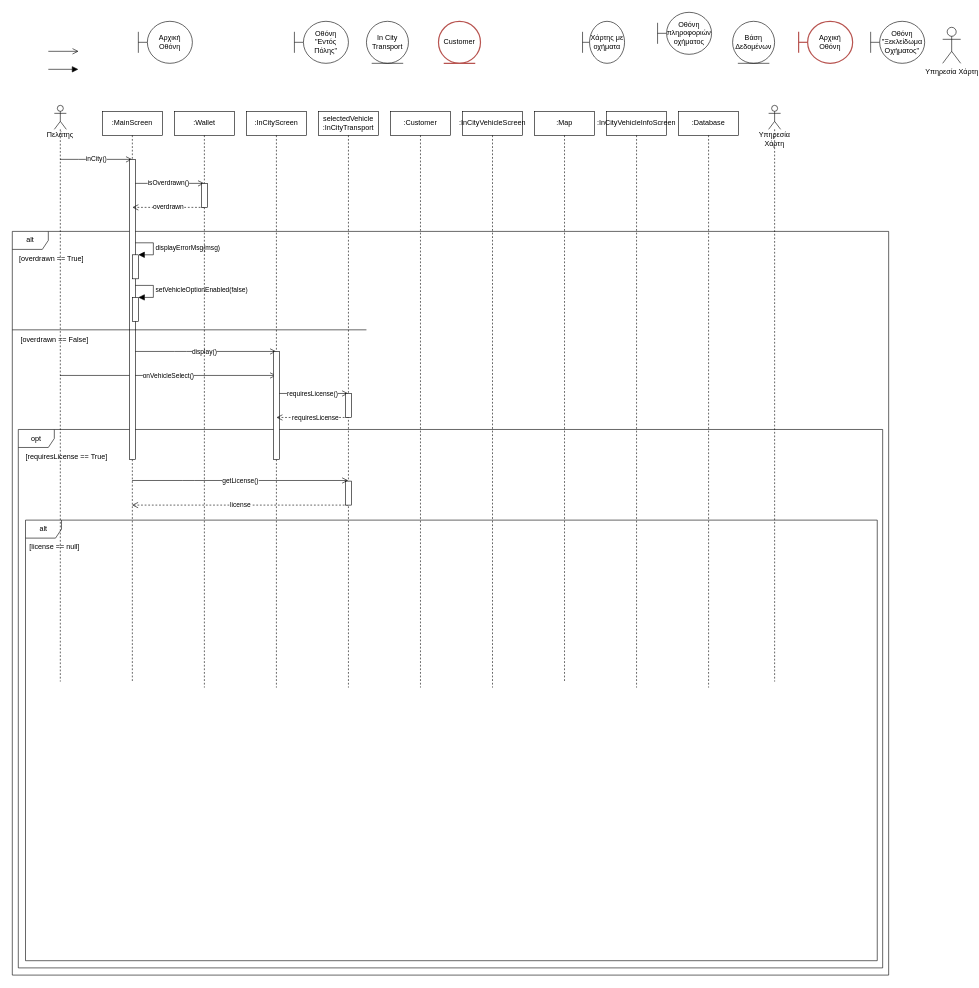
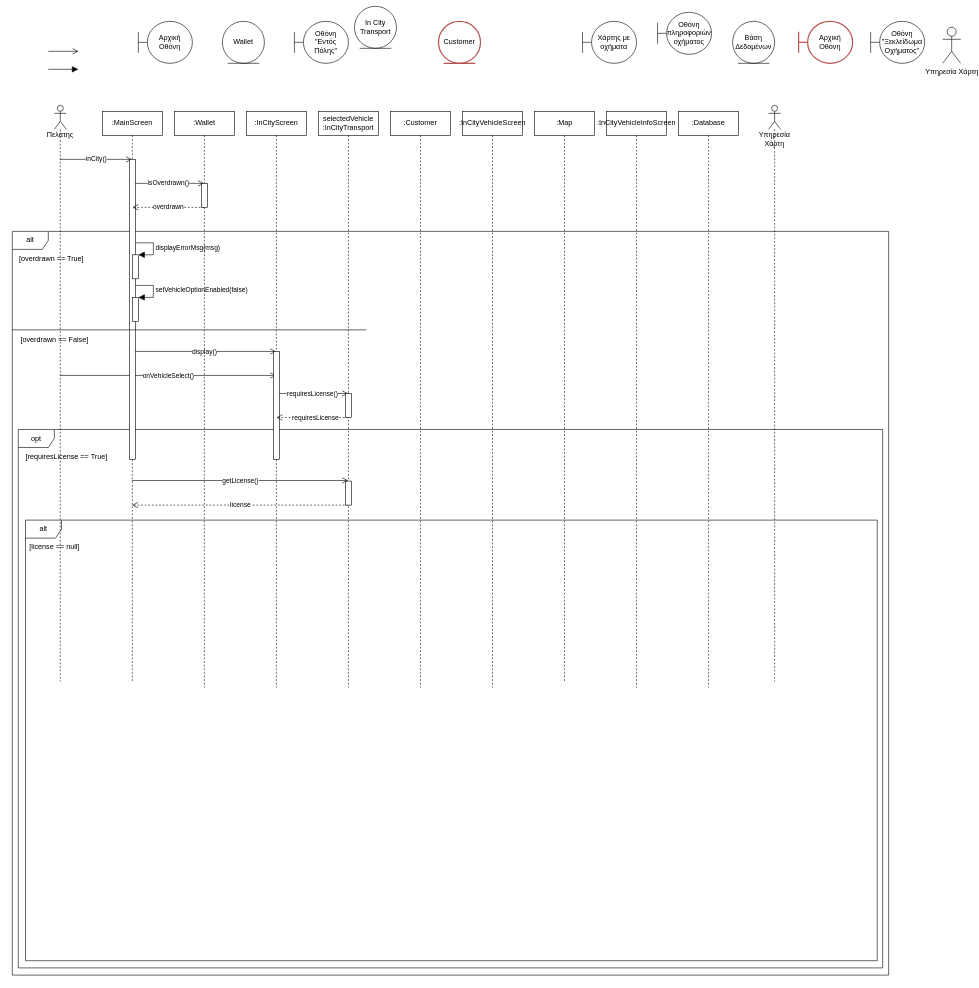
none -> (243, 42)
(387, 42) -> (375, 27)
(603, 42) -> (609, 42)
